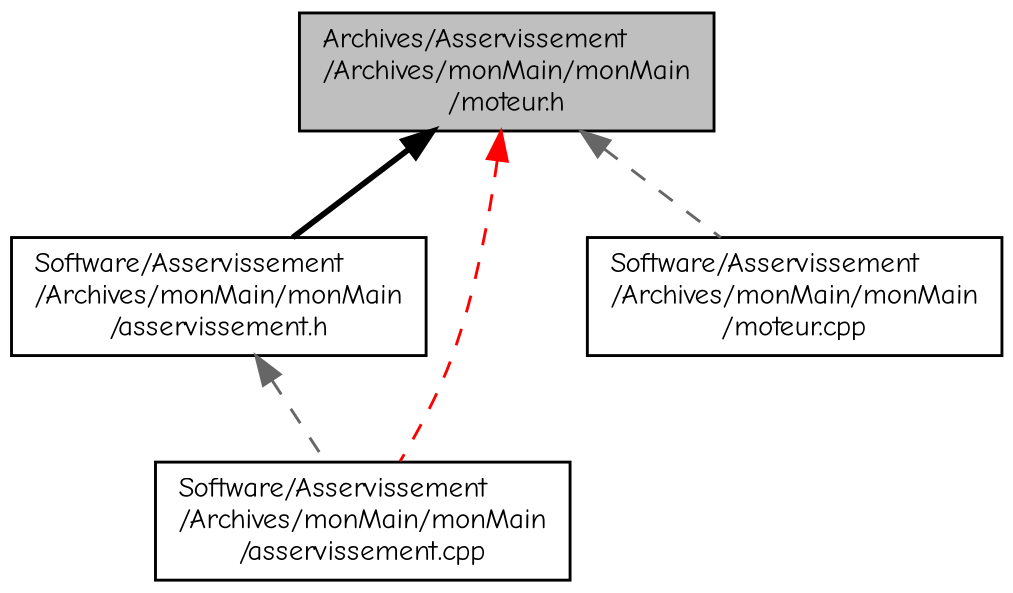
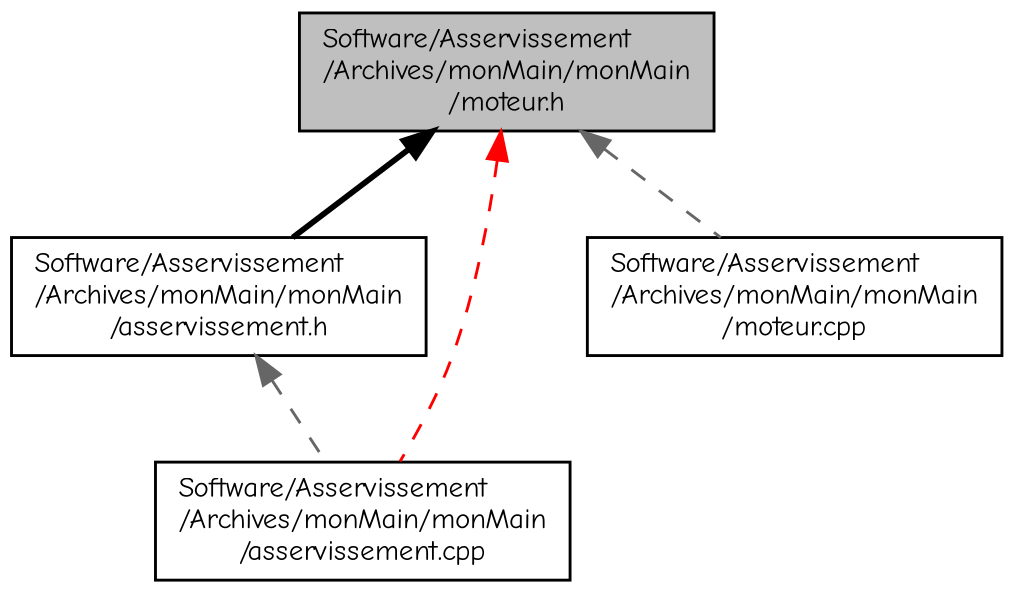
(507, 72) -> (507, 72)
